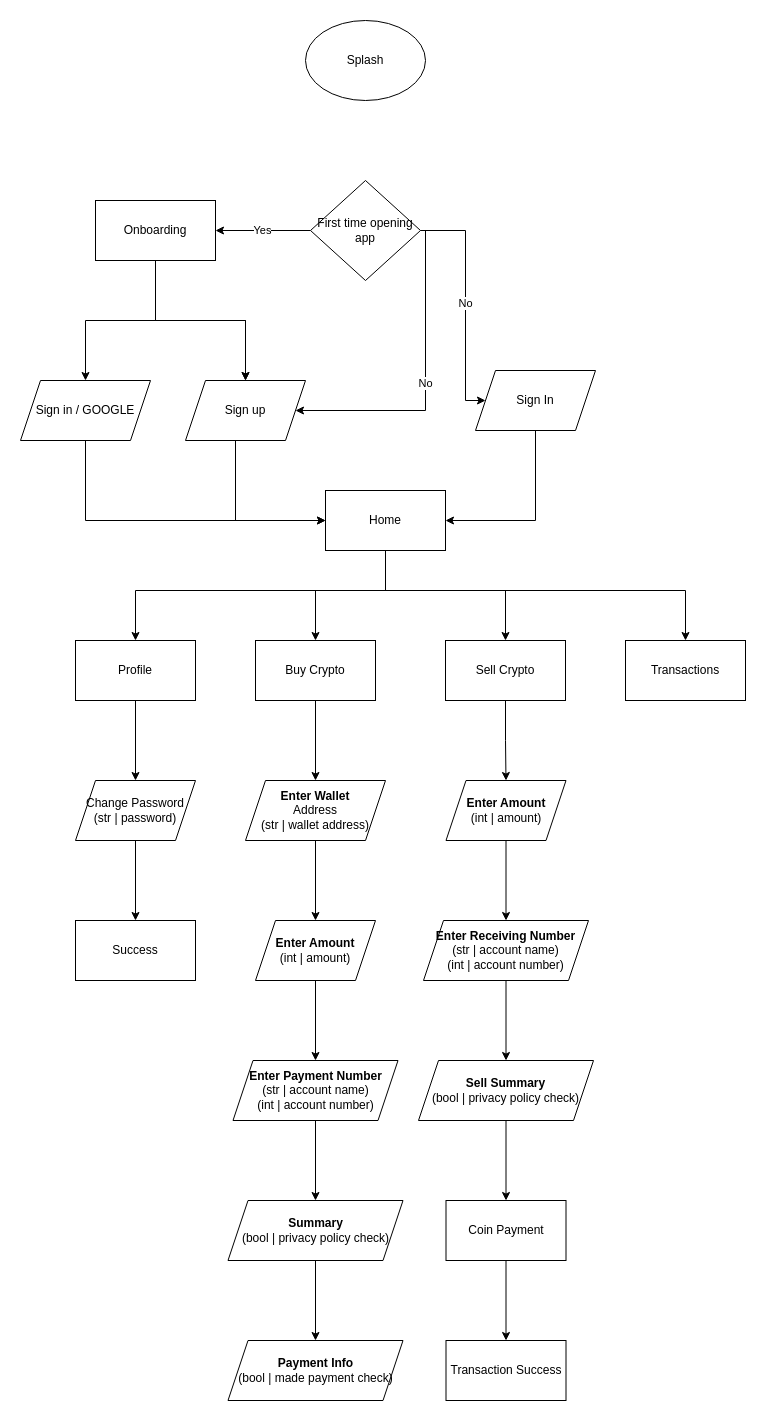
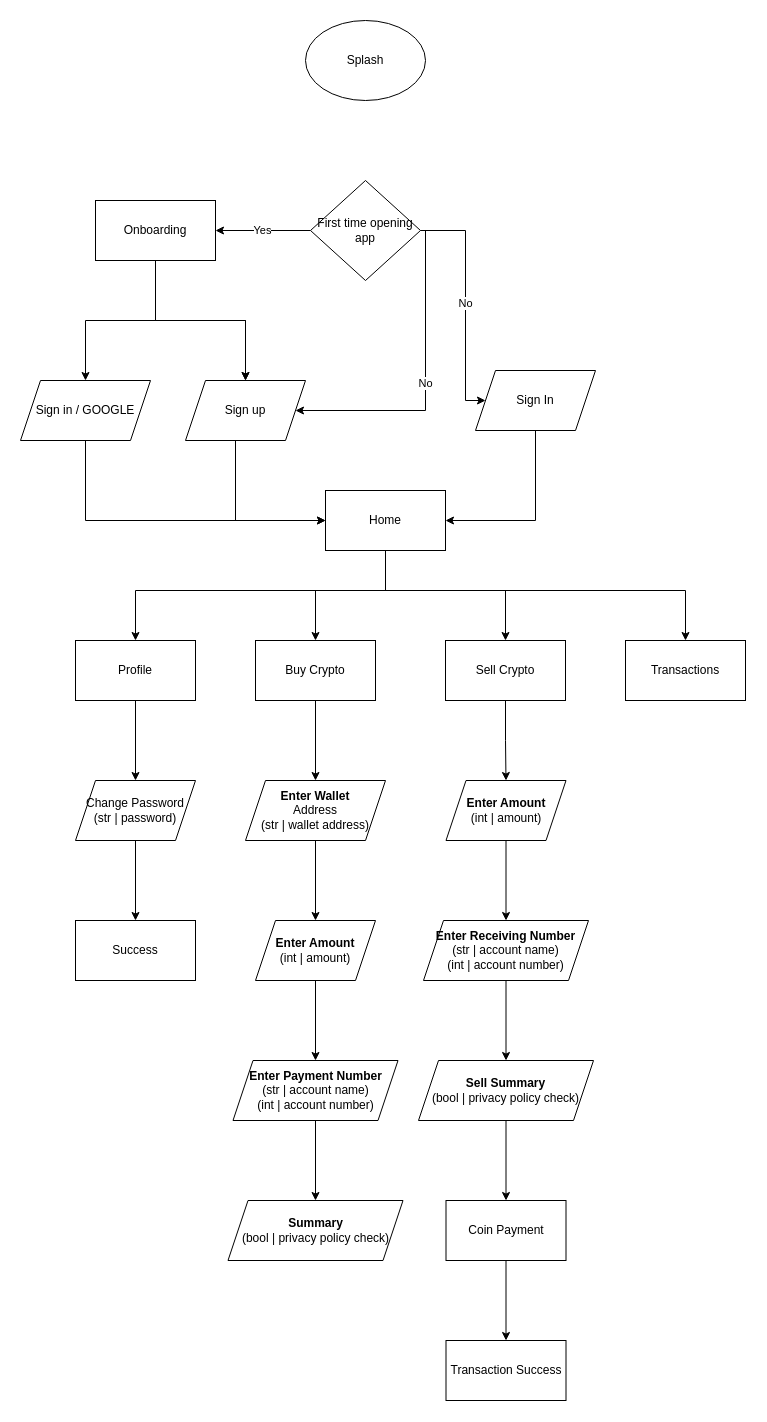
(316, 1297) -> none
(316, 1371) -> none
